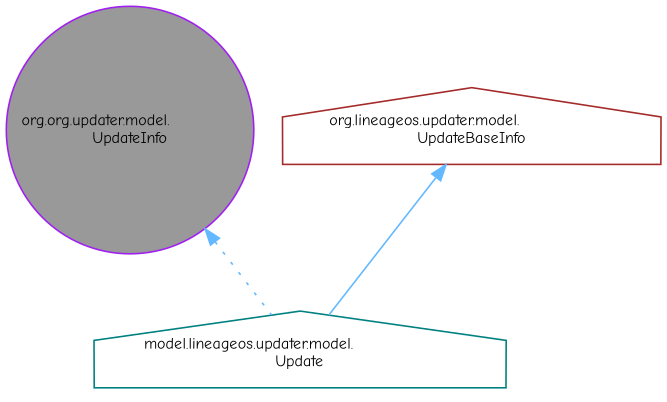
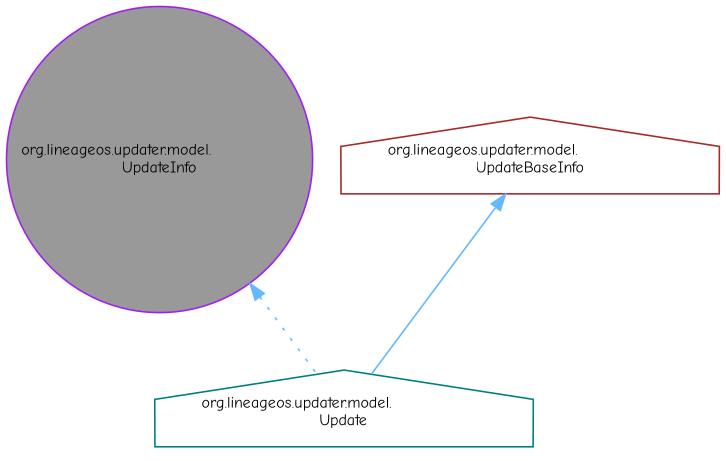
(130, 130) -> (160, 160)
(300, 354) -> (344, 412)
